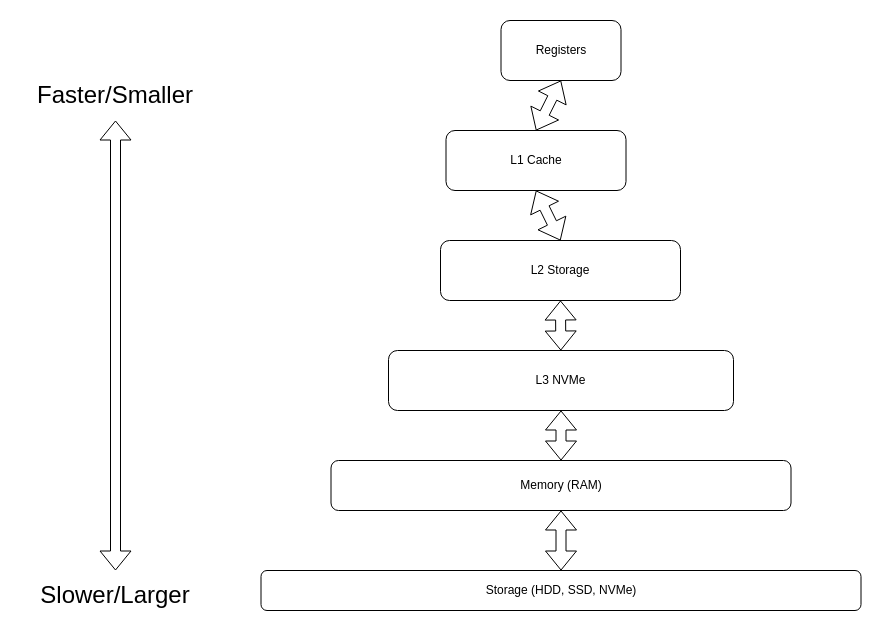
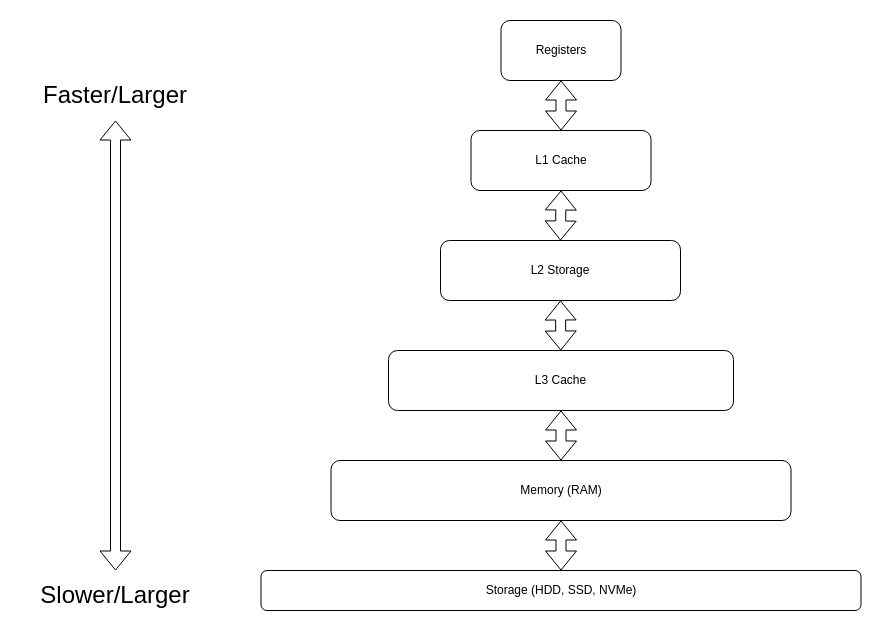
(116, 96) -> (116, 96)
(536, 161) -> (561, 161)
(561, 381) -> (561, 381)
(561, 486) -> (561, 491)
